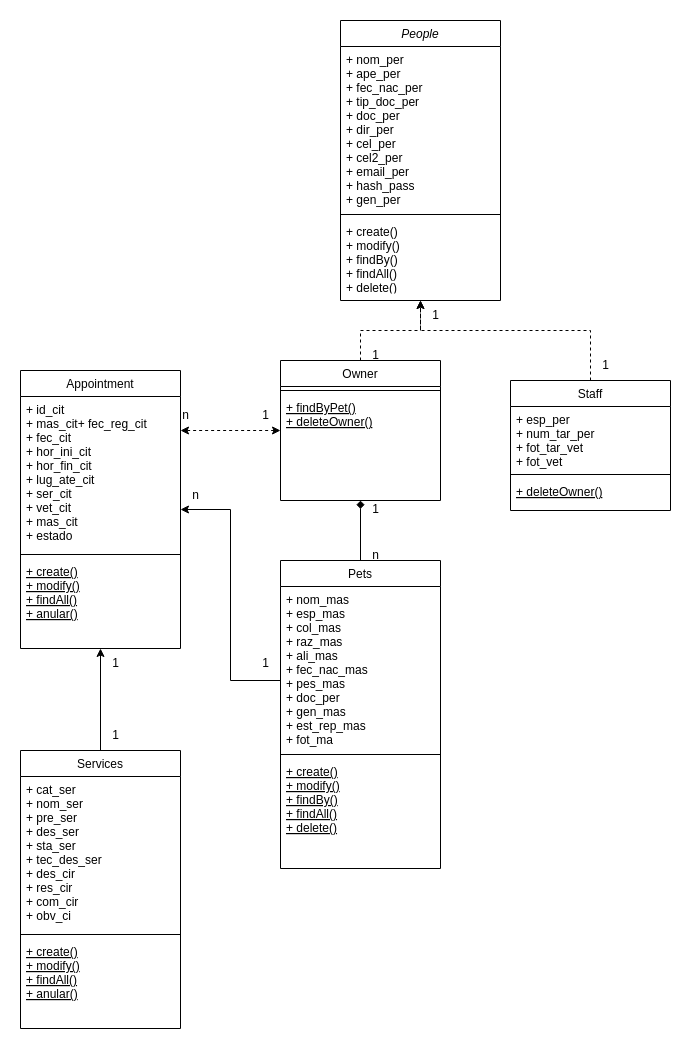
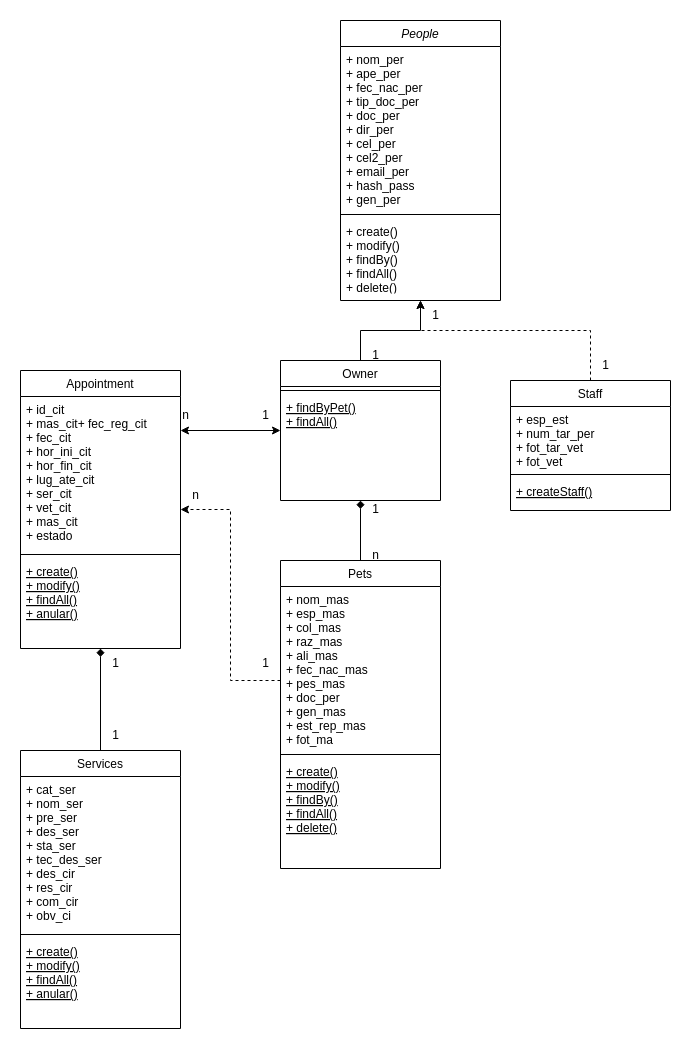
(376, 331) -> (376, 331)
(327, 408) -> (327, 408)
(545, 420) -> (545, 420)
(230, 431) -> (230, 431)
(563, 492) -> (565, 492)
(231, 598) -> (231, 598)
(101, 656) -> (101, 657)
